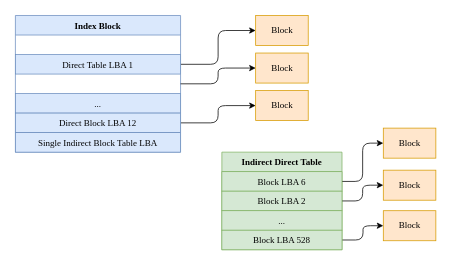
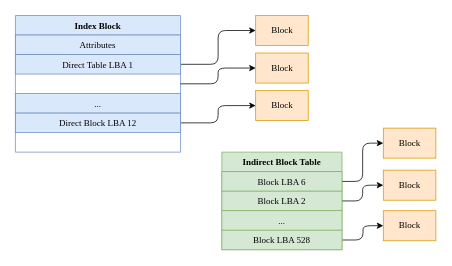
none -> (98, 45)
(98, 142) -> none
(281, 162) -> (281, 162)
